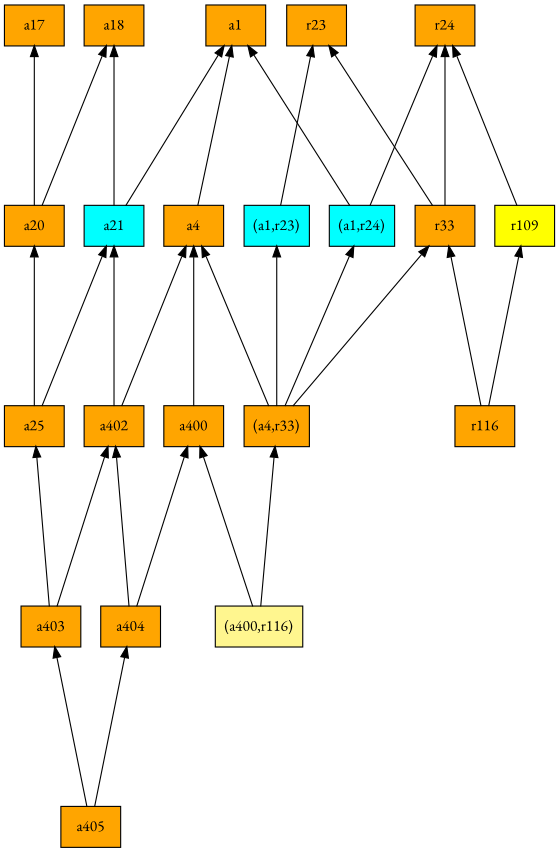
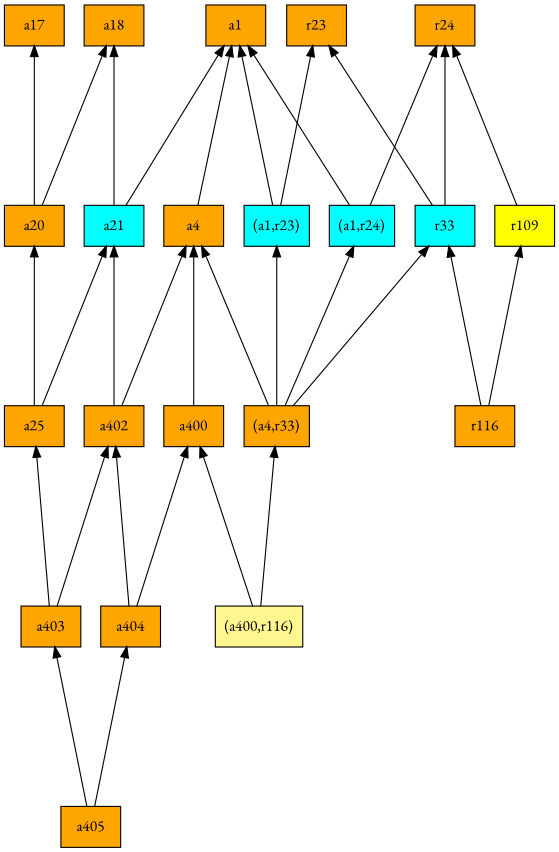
none -> (257, 131)
(445, 226) -> (445, 226)
